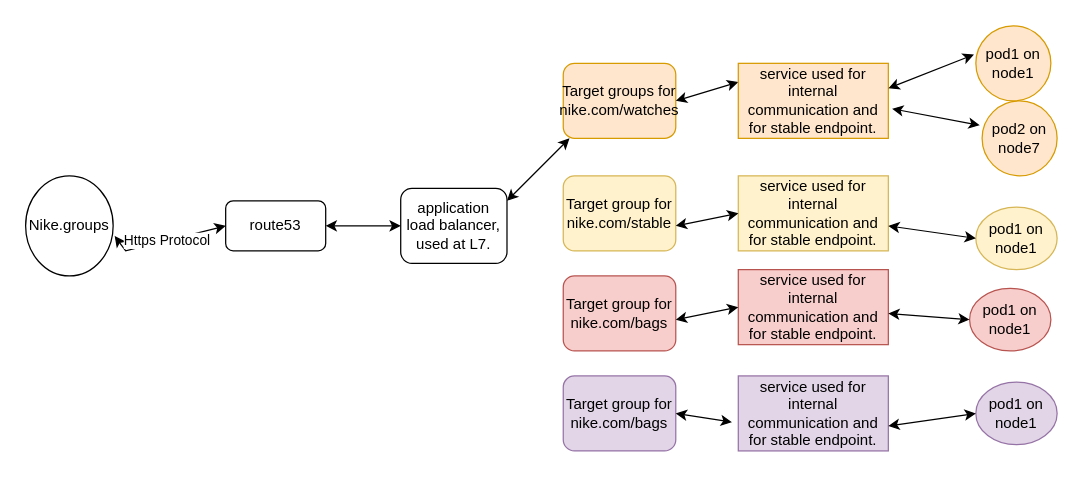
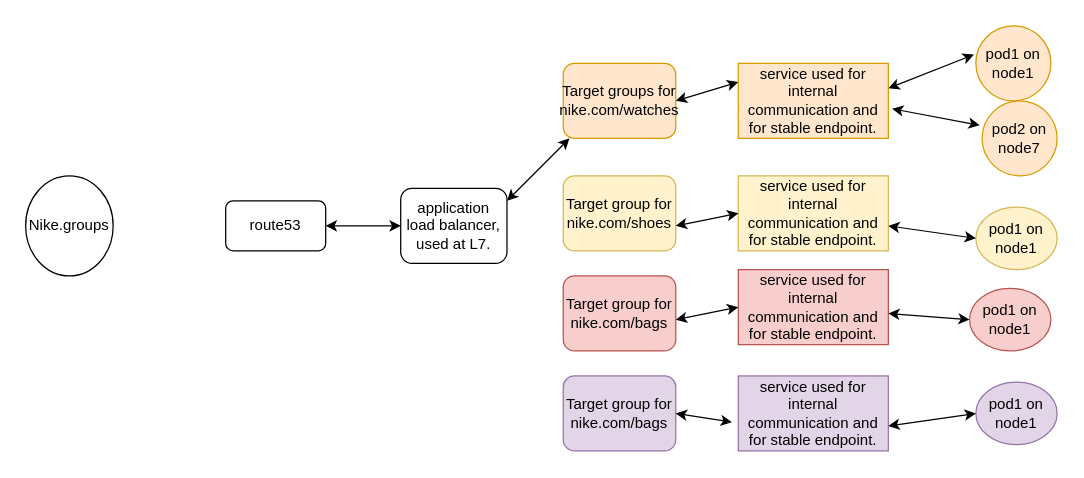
(619, 213) -> (619, 213)
(166, 240) -> none
